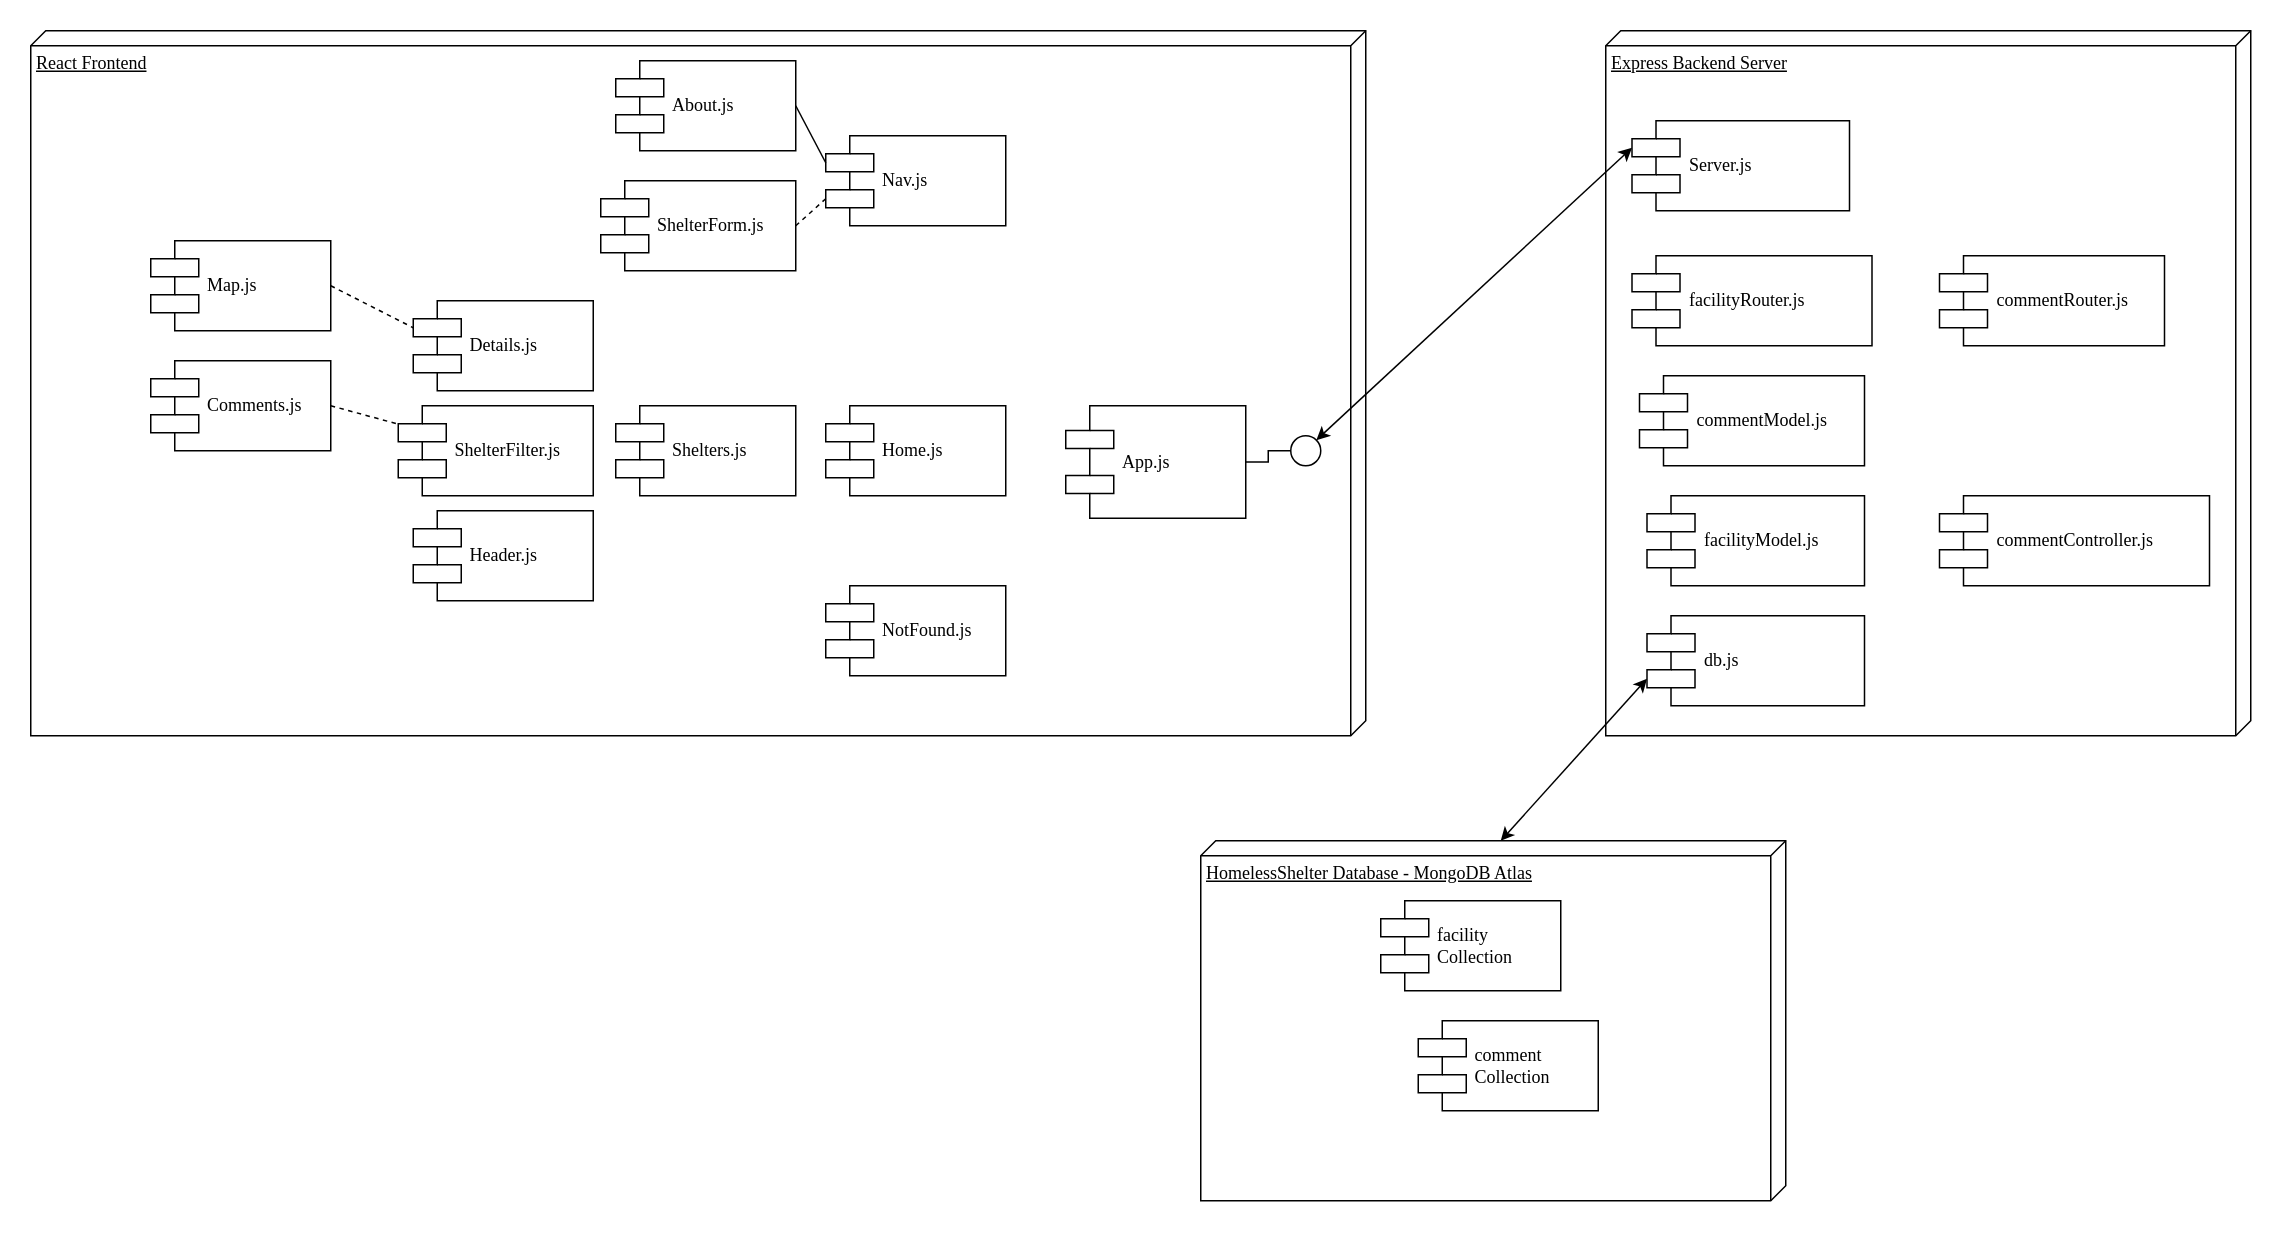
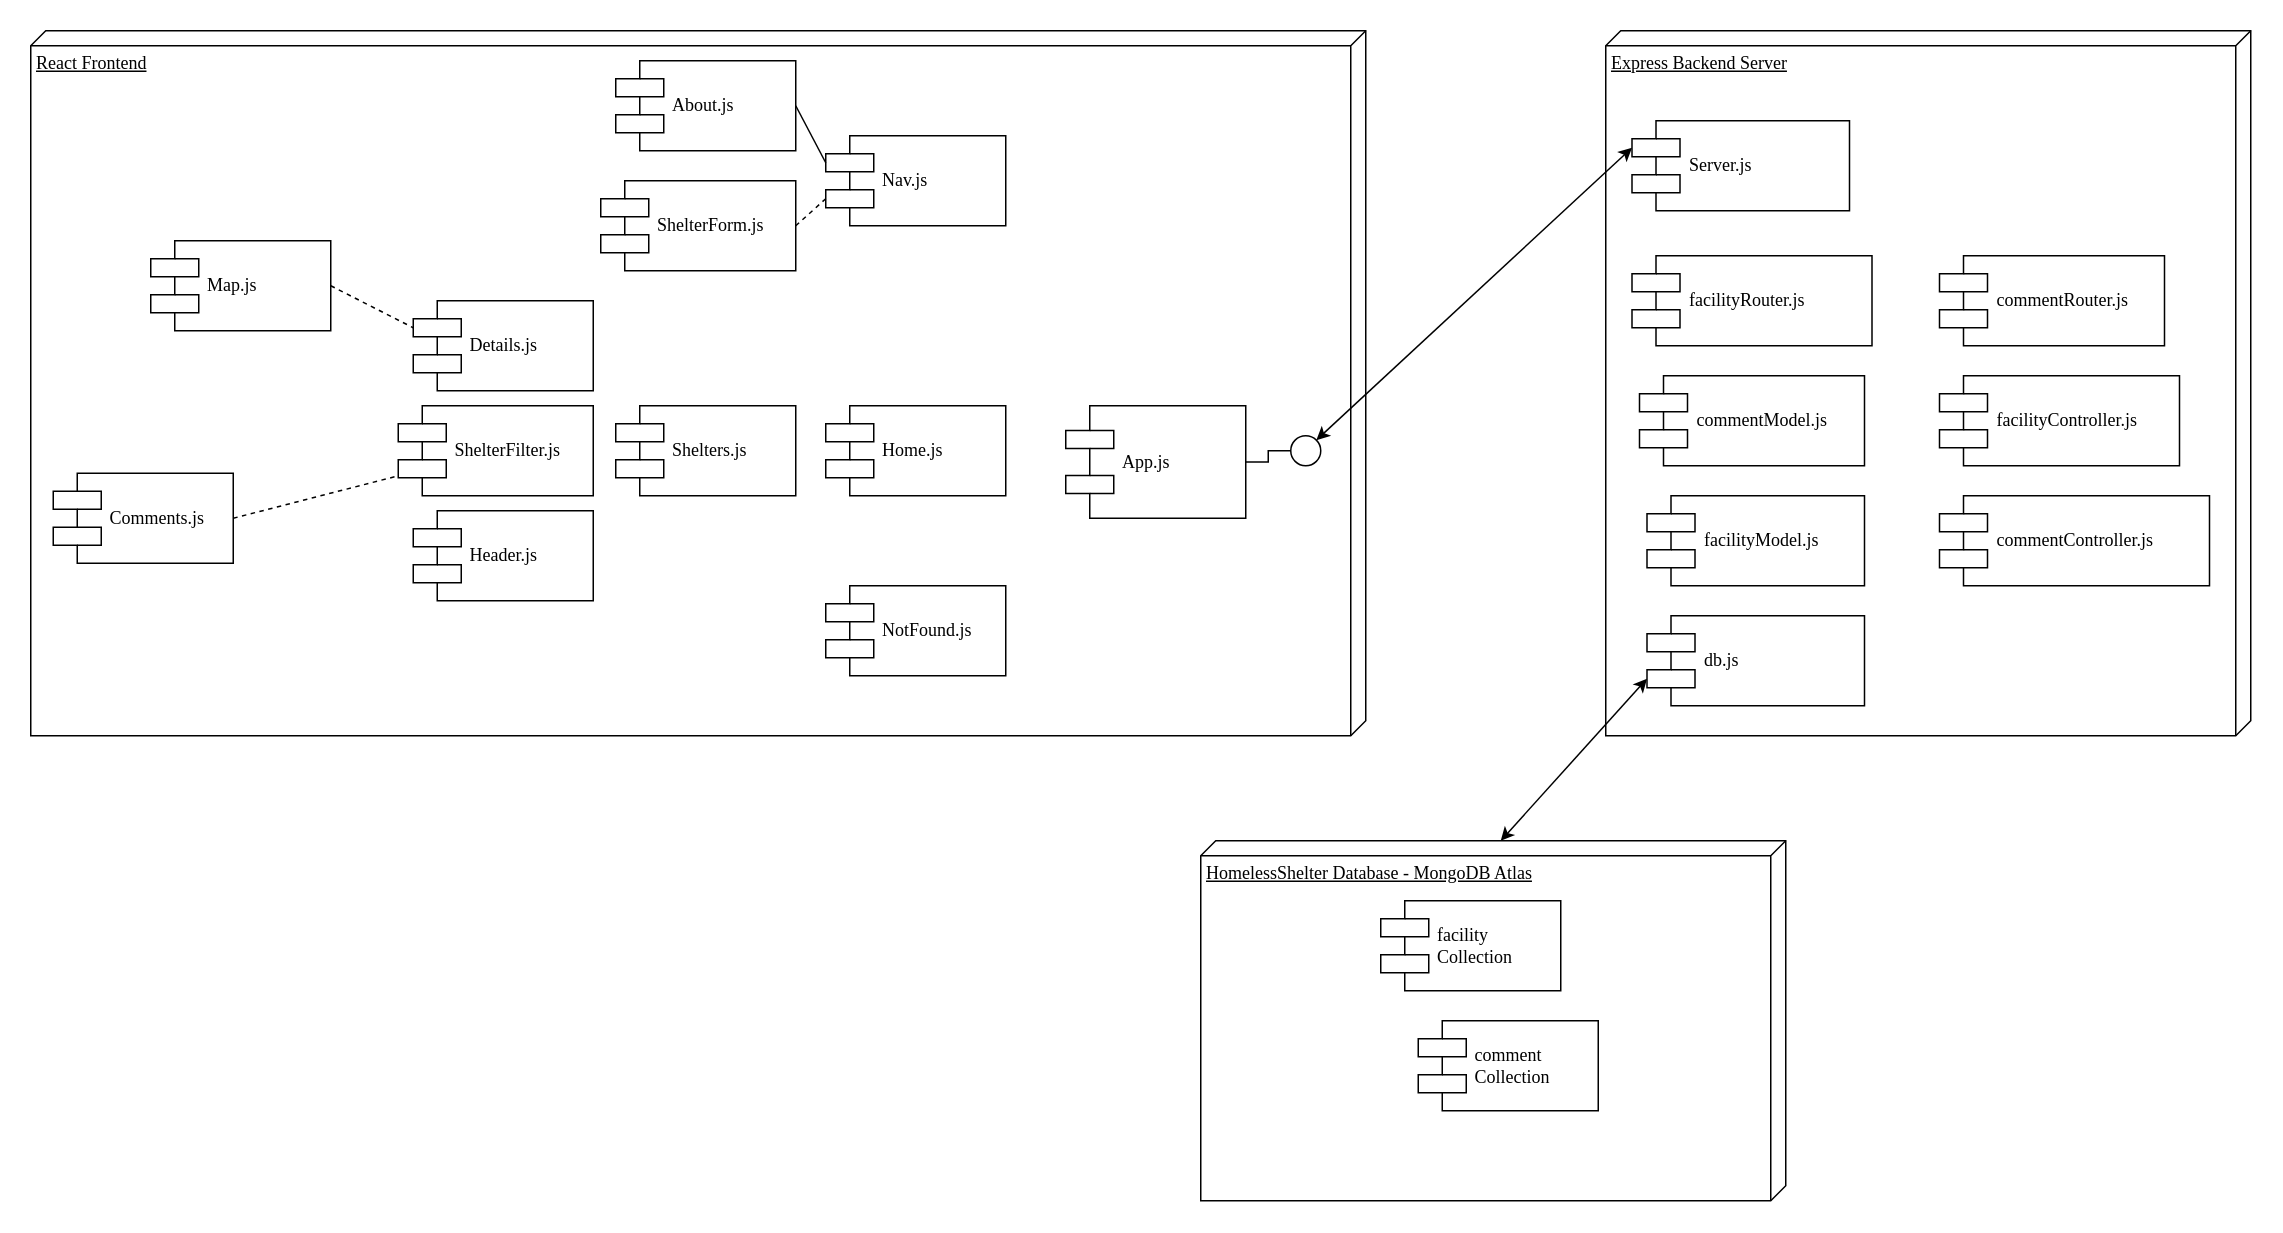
(241, 406) -> (143, 518)
none -> (2060, 421)
